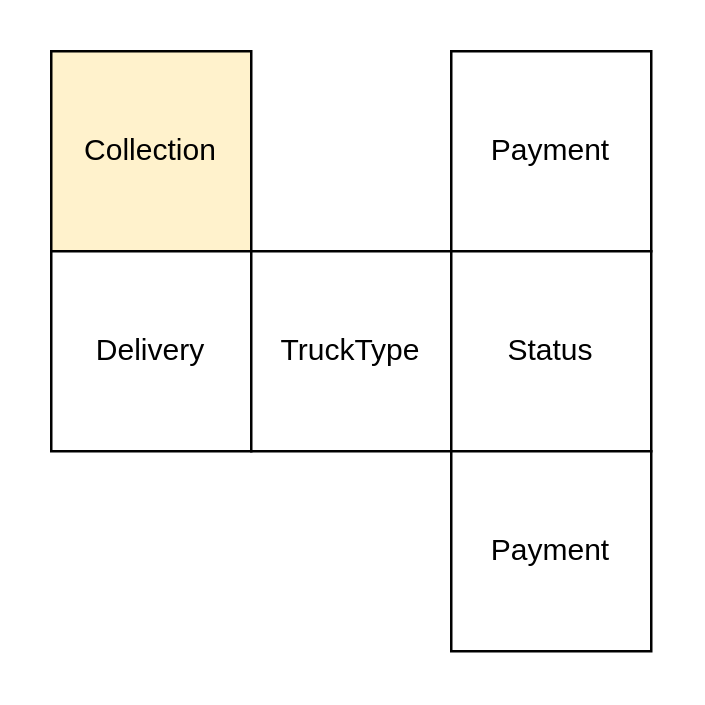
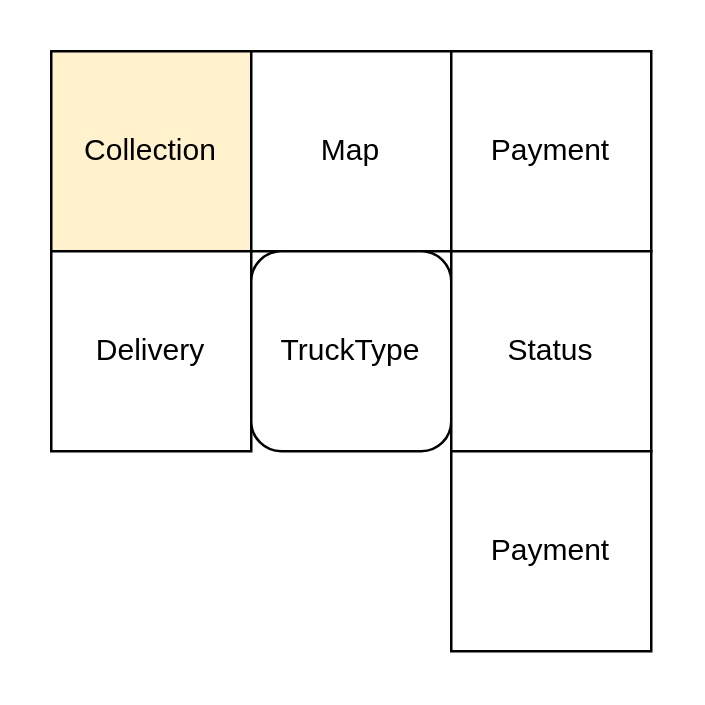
none -> (351, 151)
(351, 351) -> (351, 351)
